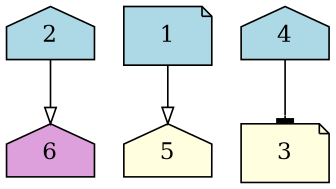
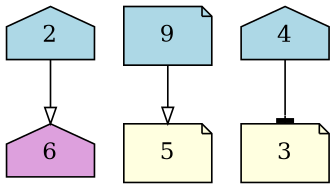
(168, 36) -> (168, 36)
(168, 153) -> (168, 153)
